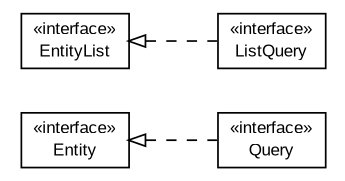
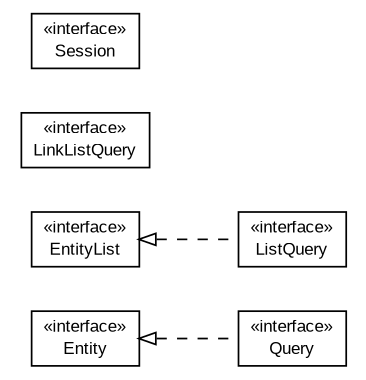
none -> (85, 41)
none -> (85, 140)
